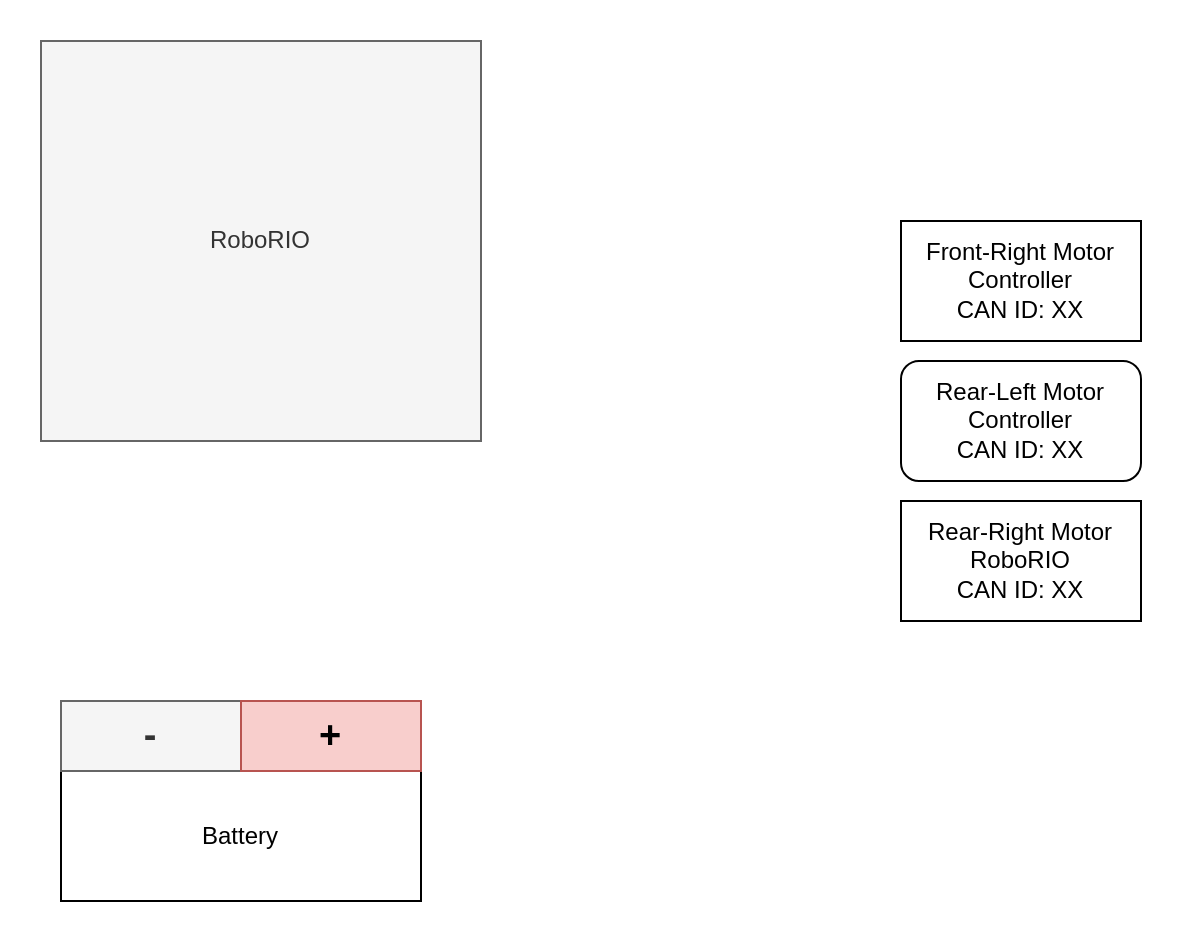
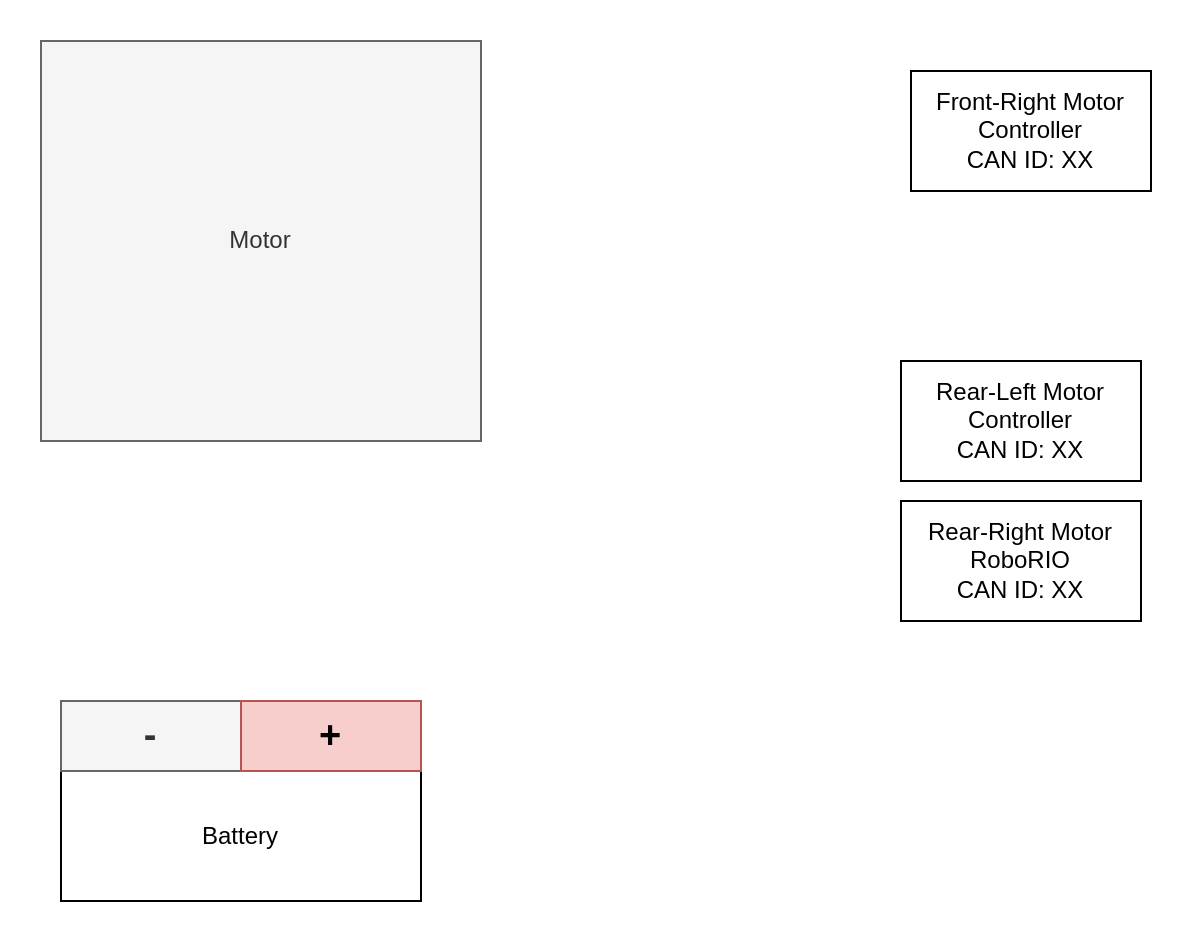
(261, 241) -> (261, 241)
(1021, 281) -> (1031, 131)
(1021, 421) -> (1021, 421)
